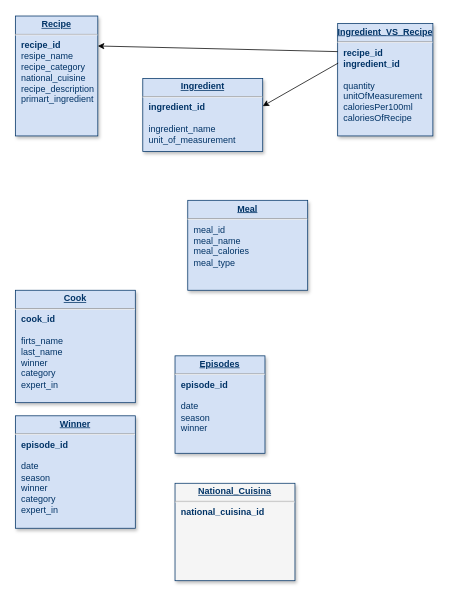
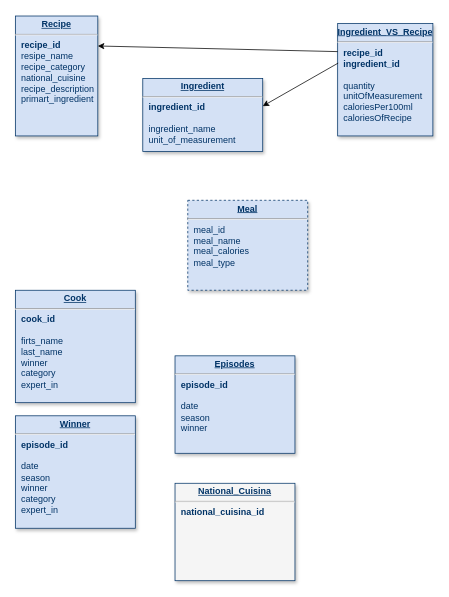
(248, 245) -> (248, 245)
(220, 405) -> (235, 405)
